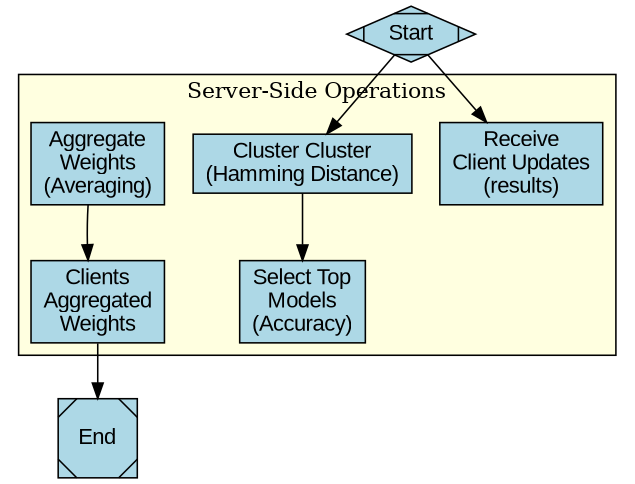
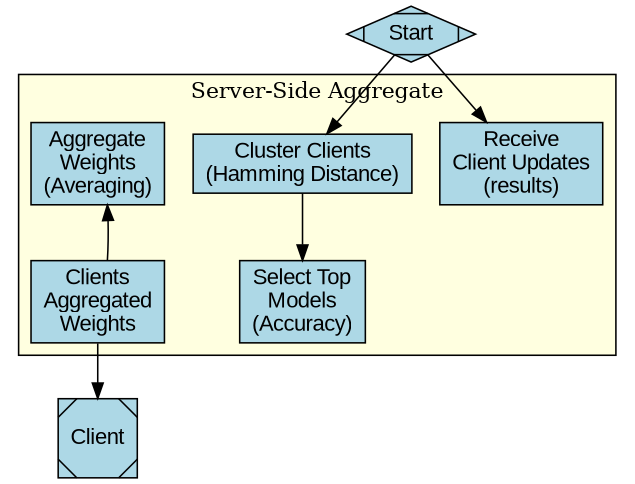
(317, 92) -> (317, 92)
(303, 164) -> (303, 164)
(87, 225) -> (108, 240)
(98, 438) -> (98, 438)
